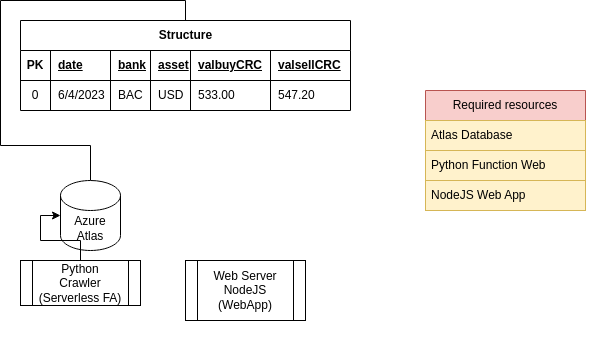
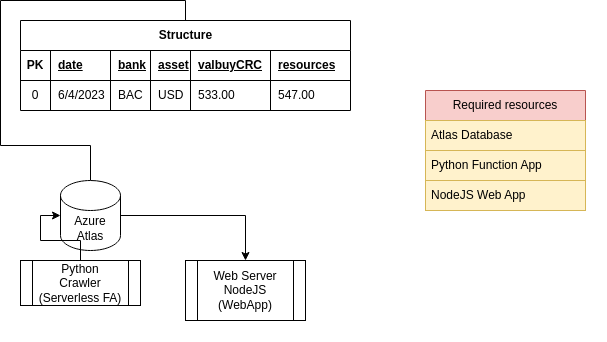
(307, 66) -> (309, 66)
(297, 96) -> (297, 96)
(491, 166) -> (491, 166)
none -> (202, 216)
